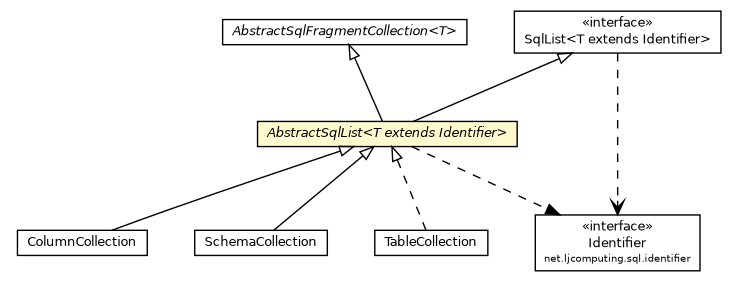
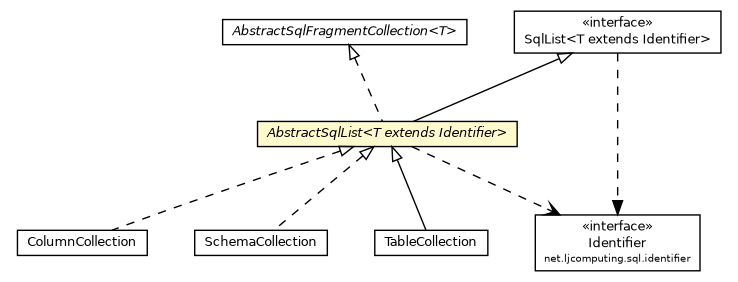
(369, 90) -> (369, 90)
(618, 127) -> (618, 127)
(479, 178) -> (479, 178)
(226, 190) -> (226, 190)
(318, 193) -> (318, 193)
(412, 195) -> (412, 195)
